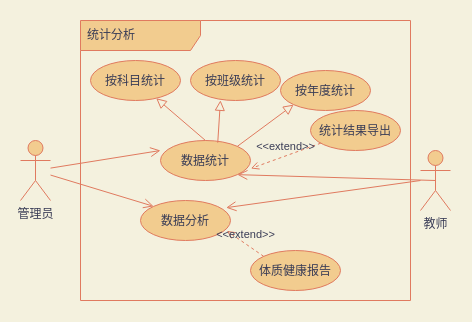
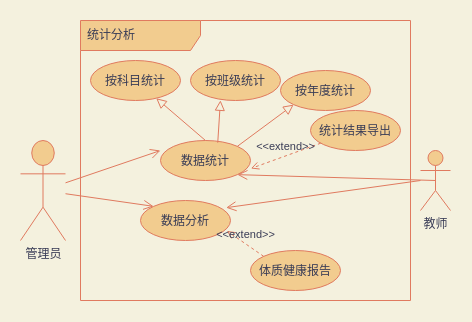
(36, 171) -> (43, 191)
